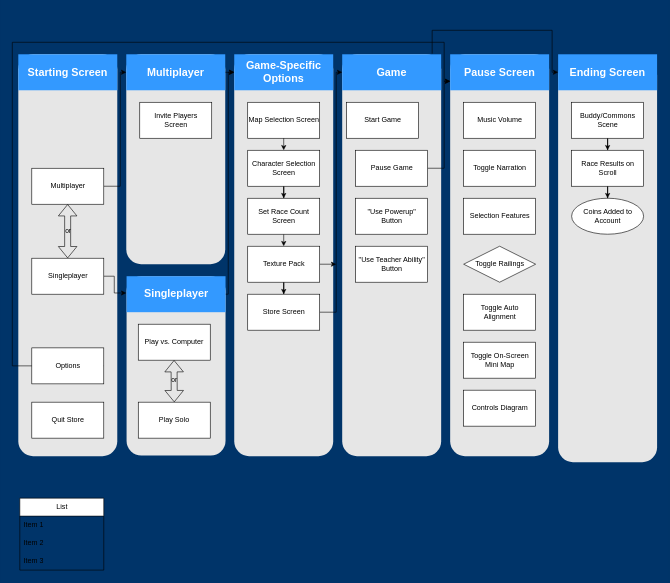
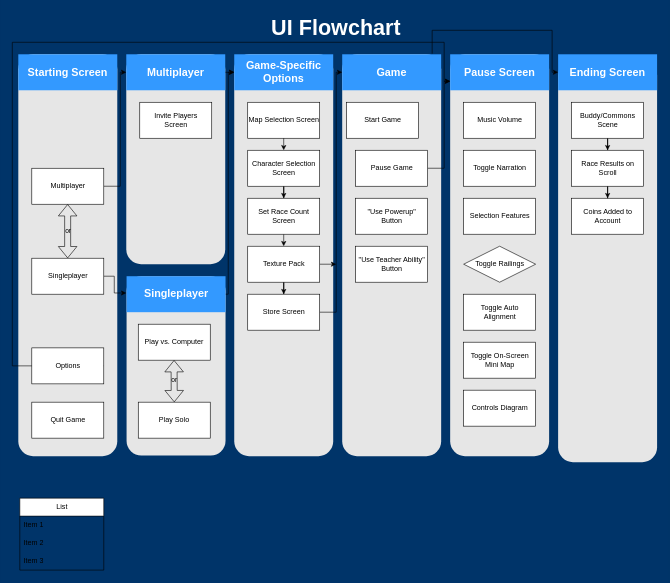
none -> (336, 27)
(608, 216) -> (608, 216)
(68, 420) -> (68, 420)
